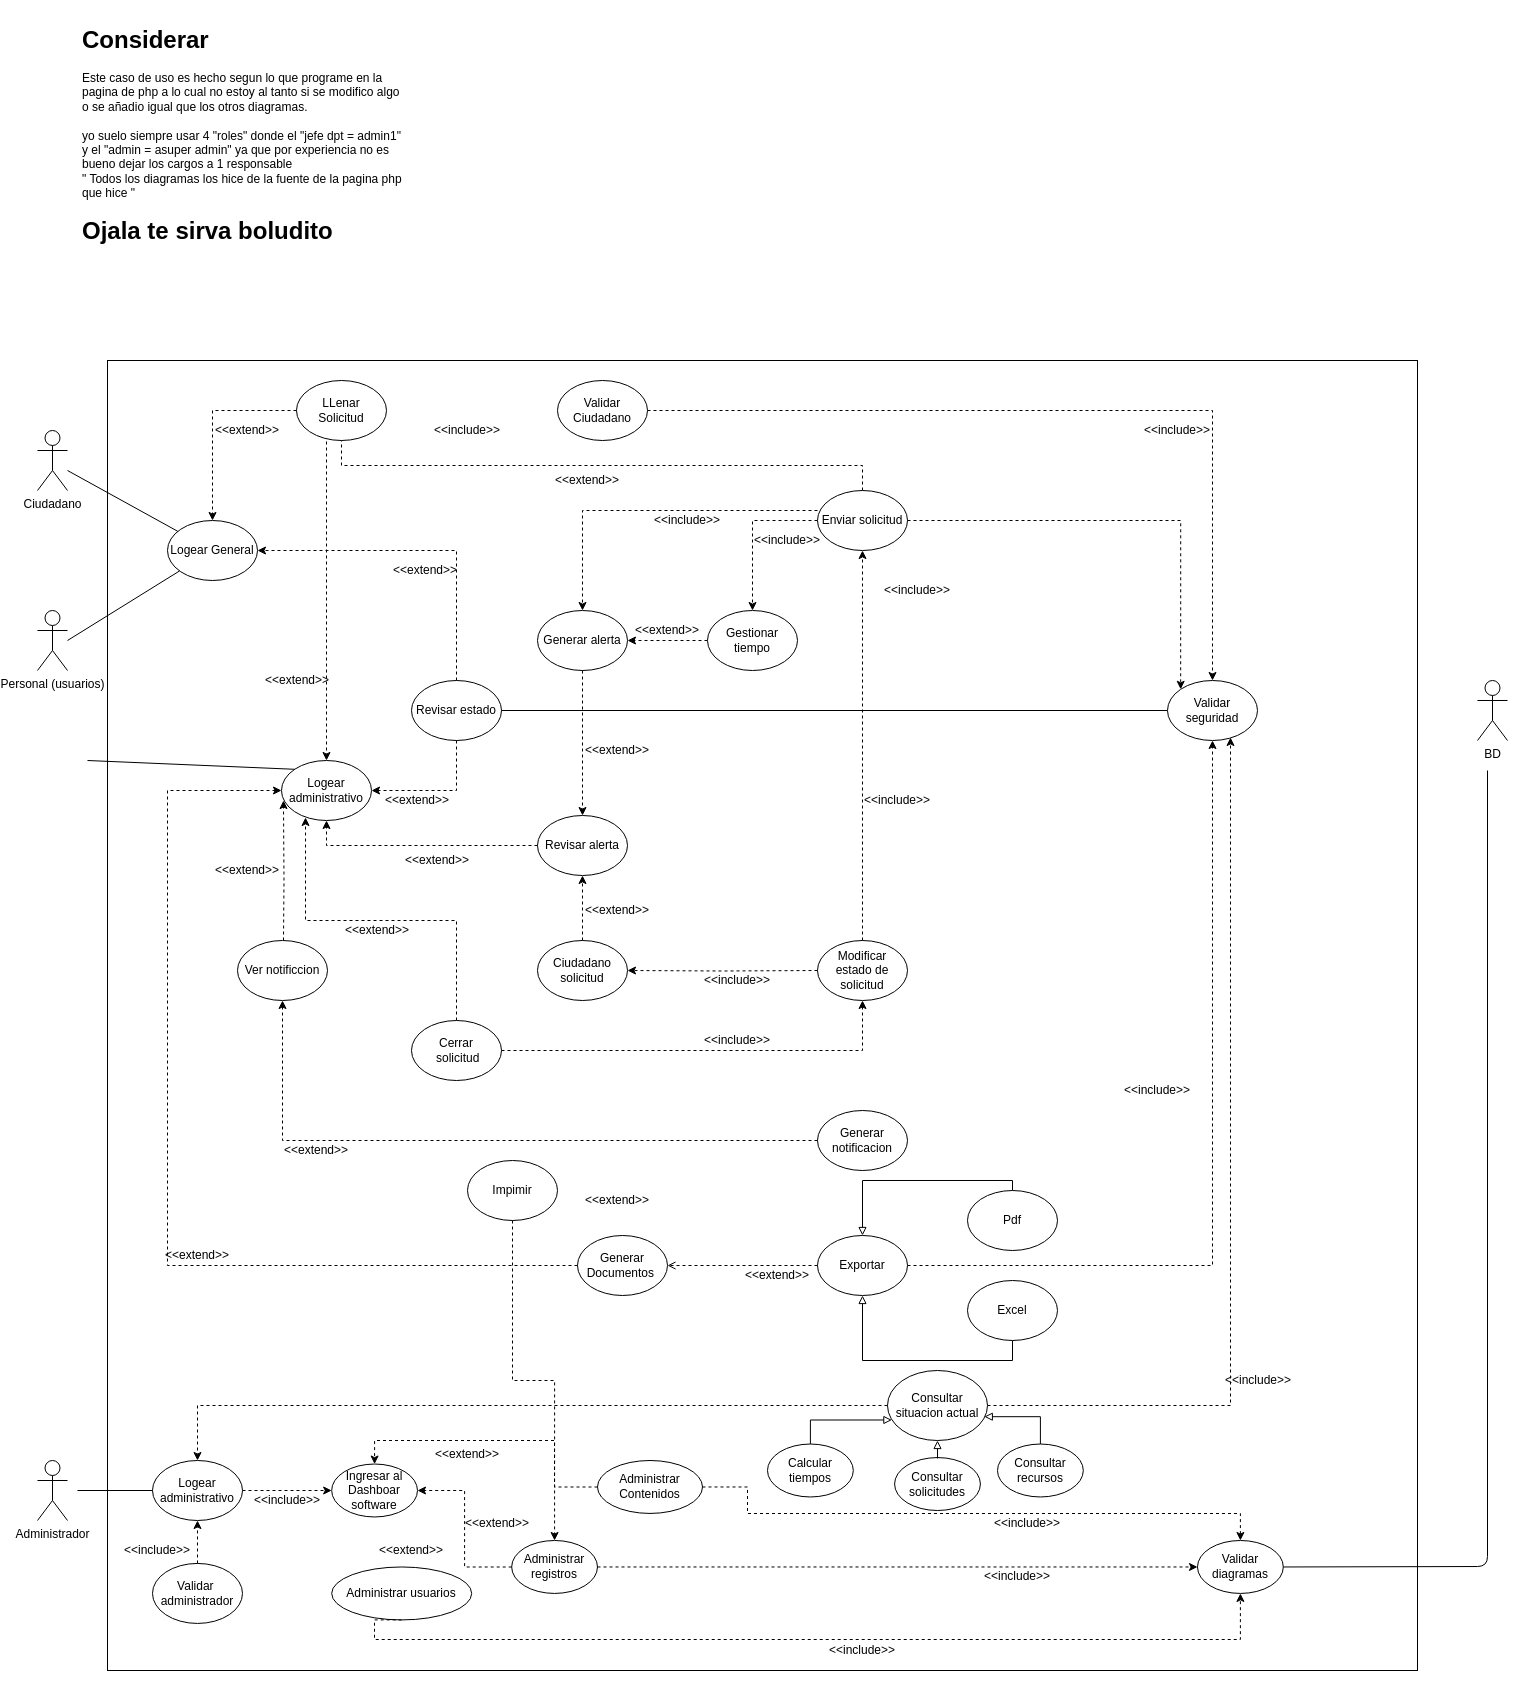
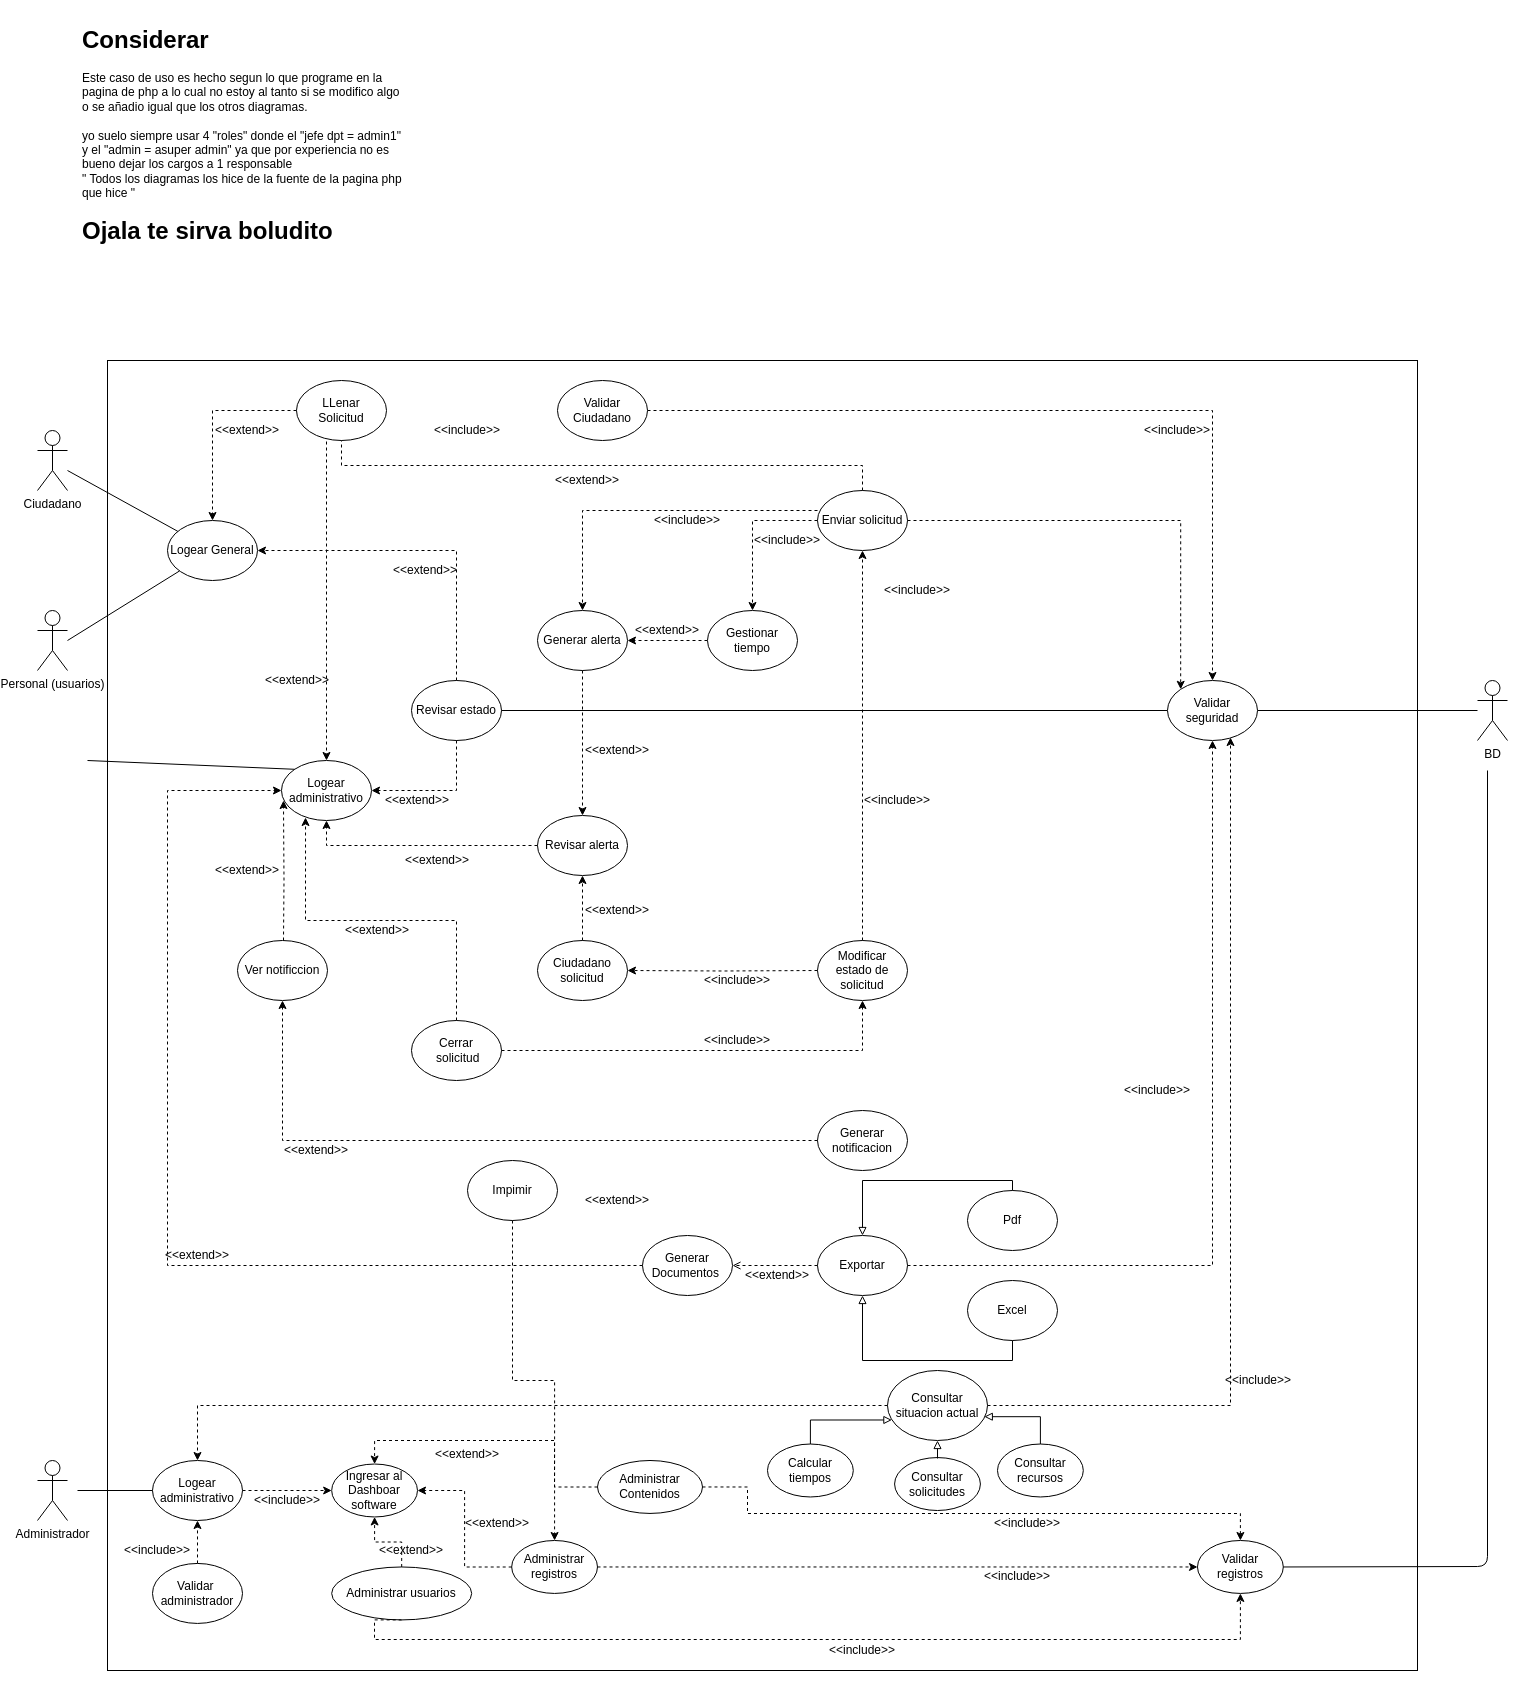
none -> (1368, 711)
(623, 1266) -> (688, 1266)
none -> (392, 1542)
(1241, 1567) -> (1241, 1567)
